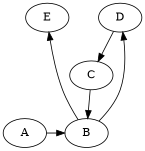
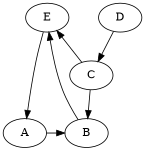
none -> (72, 50)
none -> (34, 71)
(122, 84) -> none
